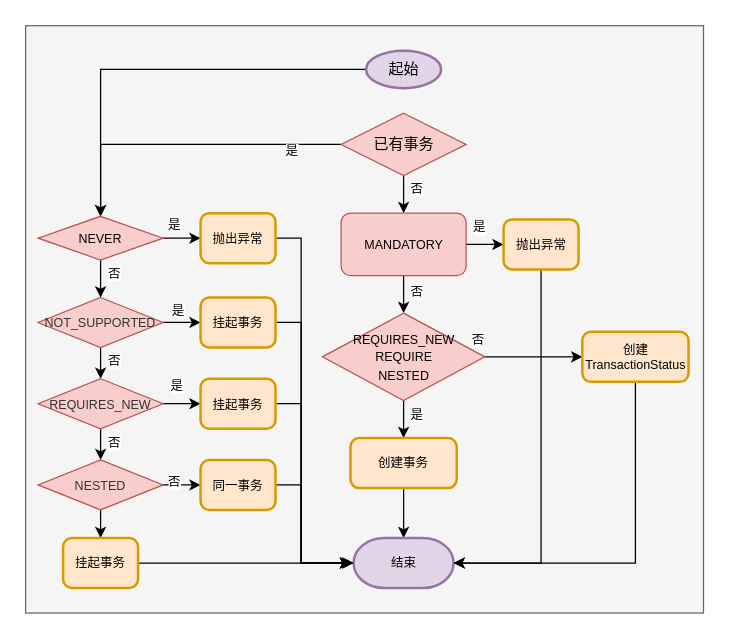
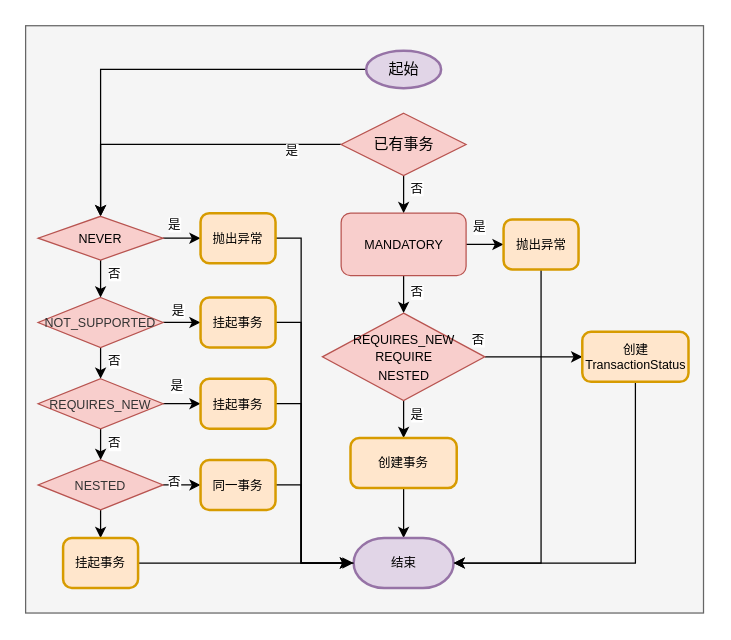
(346, 563) -> (350, 563)
